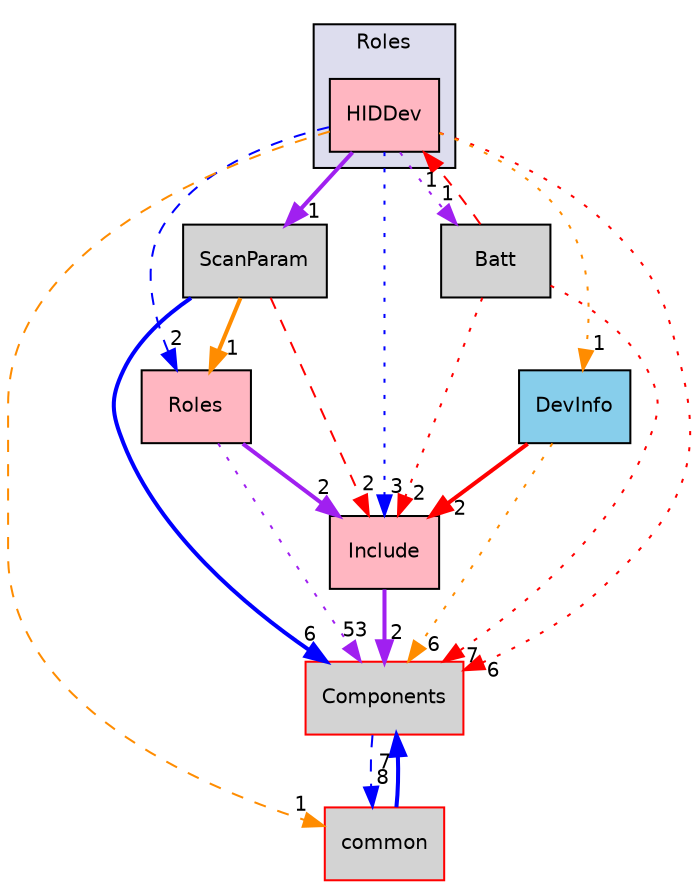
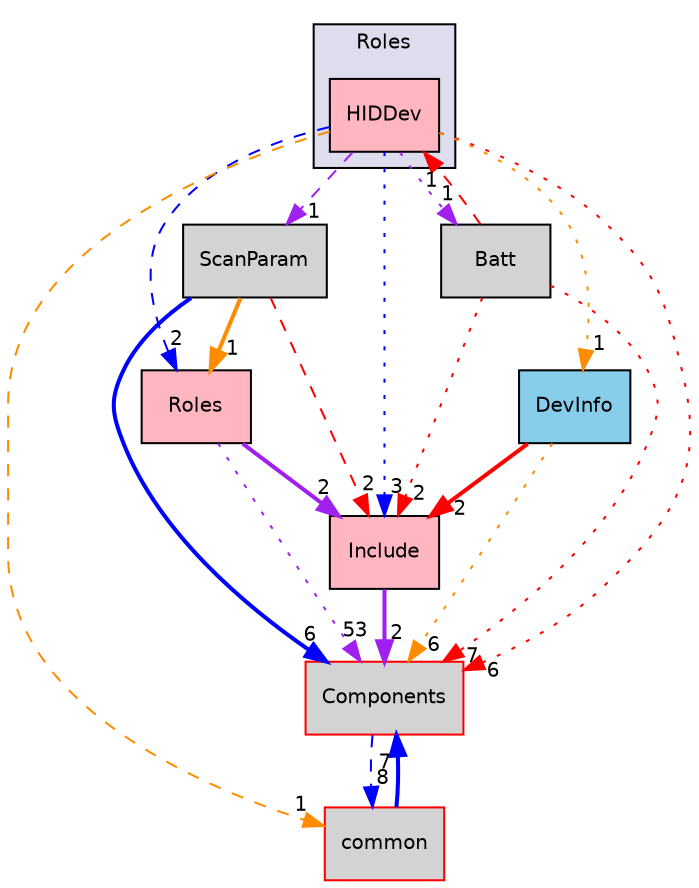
(326, 181) -> (326, 181)
